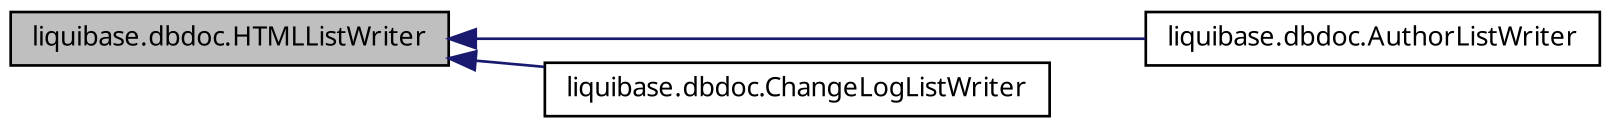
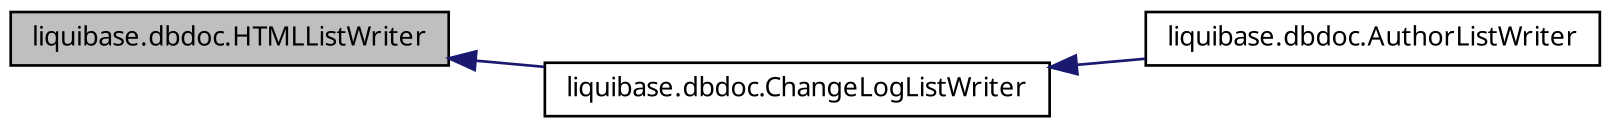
(811, 39) -> (1111, 62)
